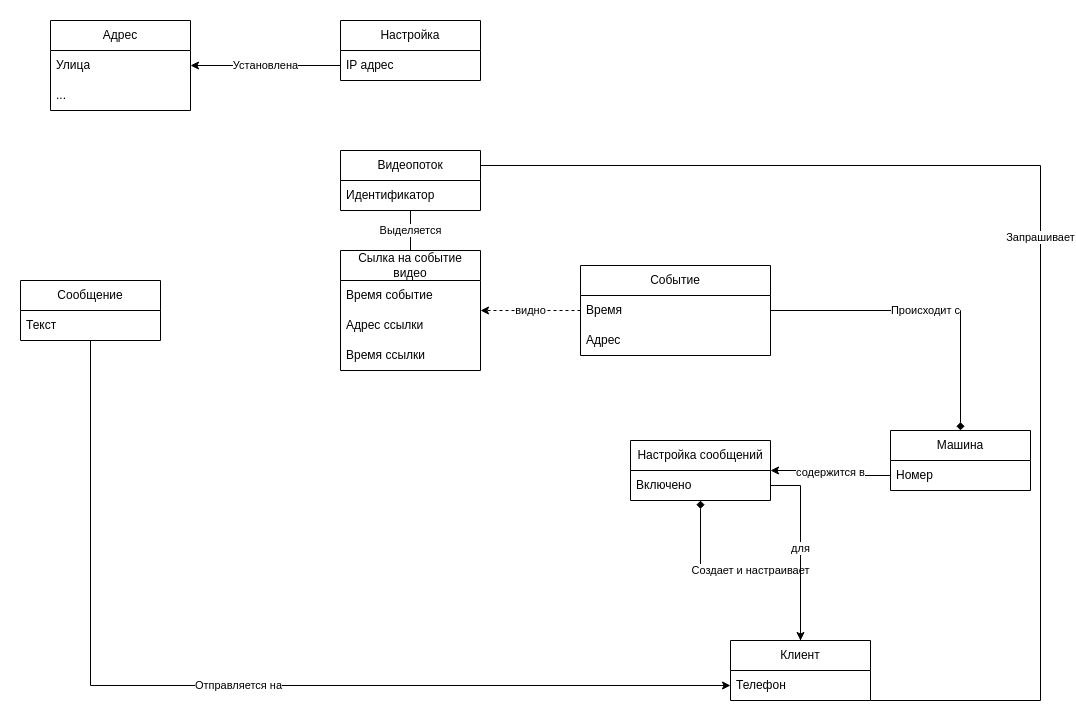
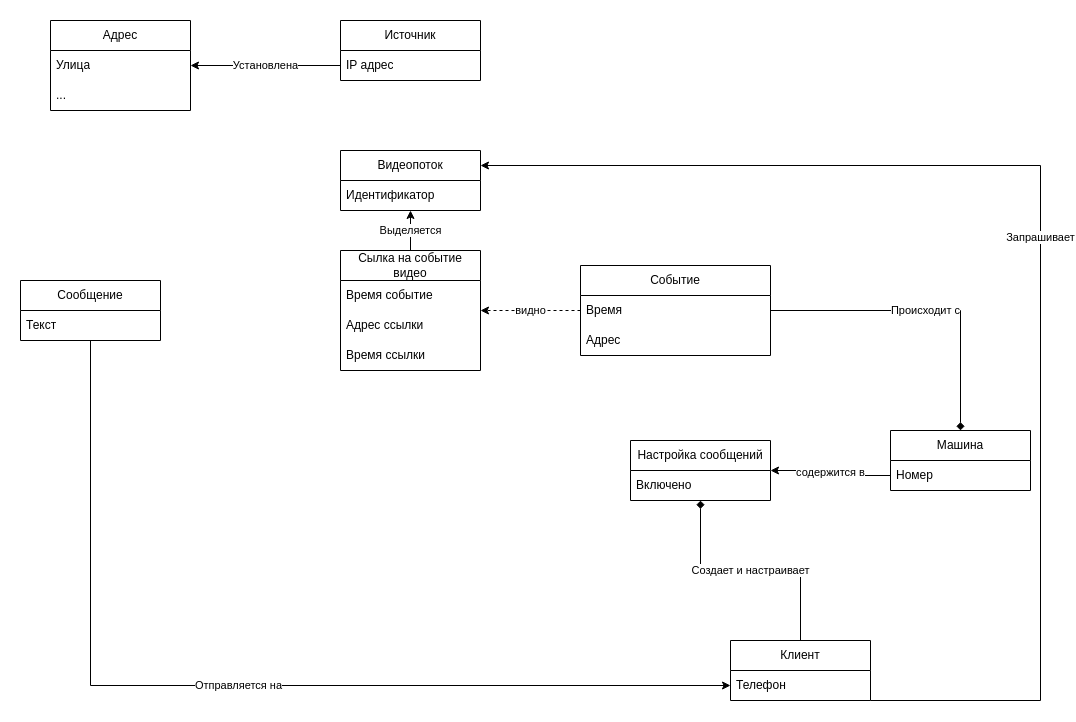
(411, 36) -> (411, 36)
(487, 166) -> (489, 166)
(411, 216) -> (411, 218)
(801, 512) -> none
